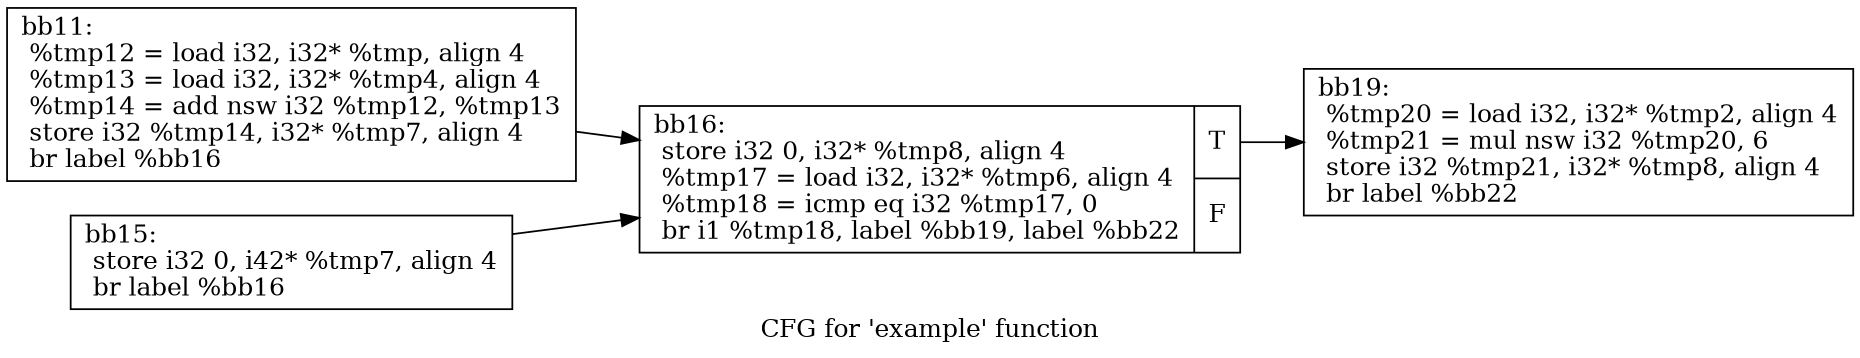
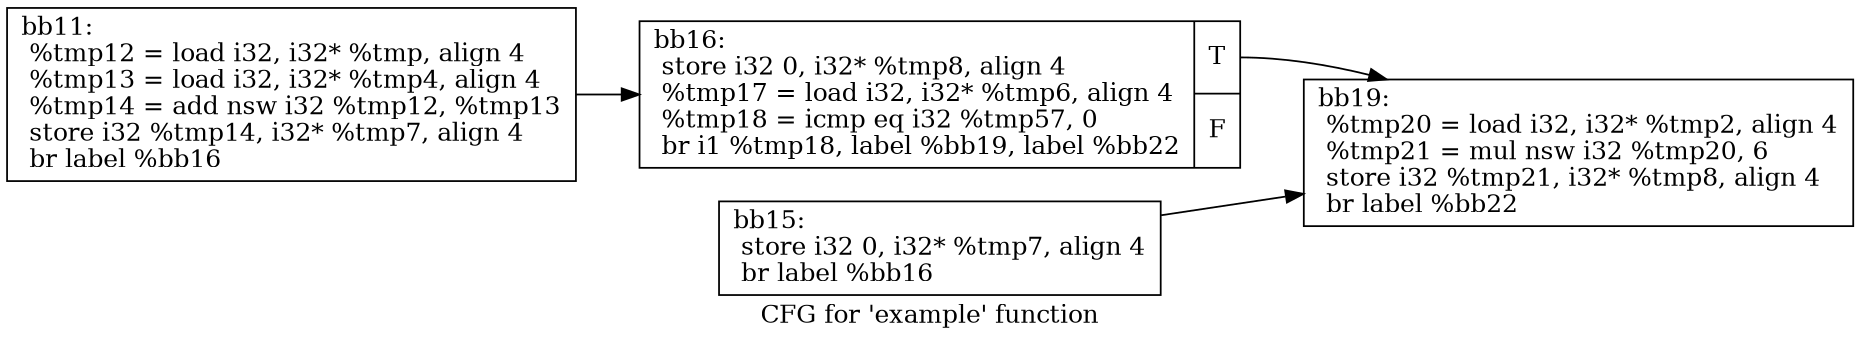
(876, 205) -> (876, 120)
(567, 227) -> (1223, 206)
(292, 261) -> (940, 247)
